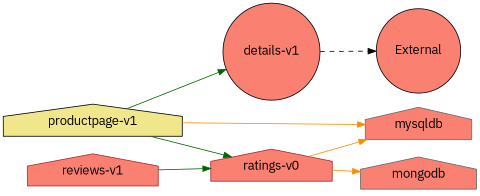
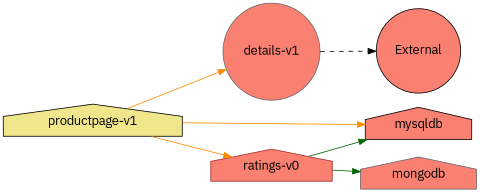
(272, 52) -> (272, 52)
(173, 90) -> (173, 90)
(419, 125) -> (419, 125)
(188, 146) -> (188, 146)
(334, 149) -> (334, 149)
(342, 171) -> (342, 171)
(93, 172) -> none
